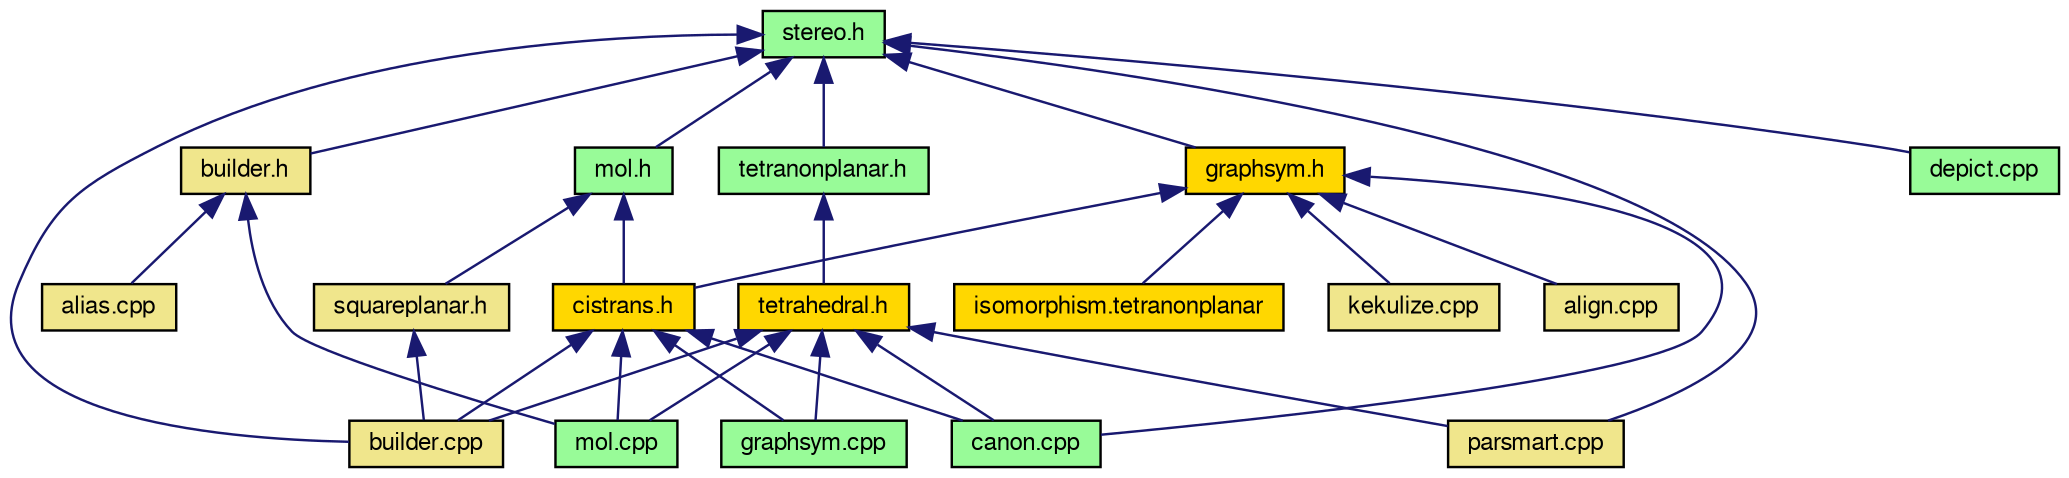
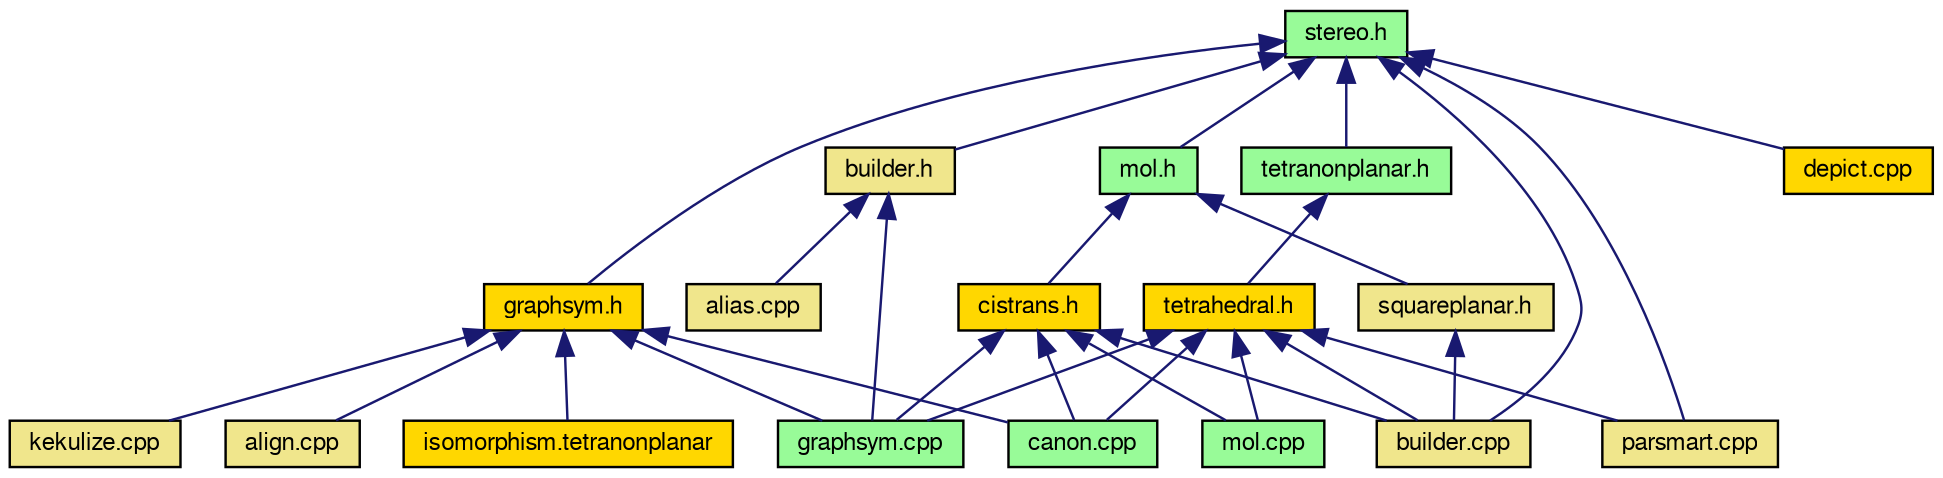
(1985, 171) -> (1858, 171)
(927, 239) -> (728, 380)
(363, 364) -> (880, 320)
